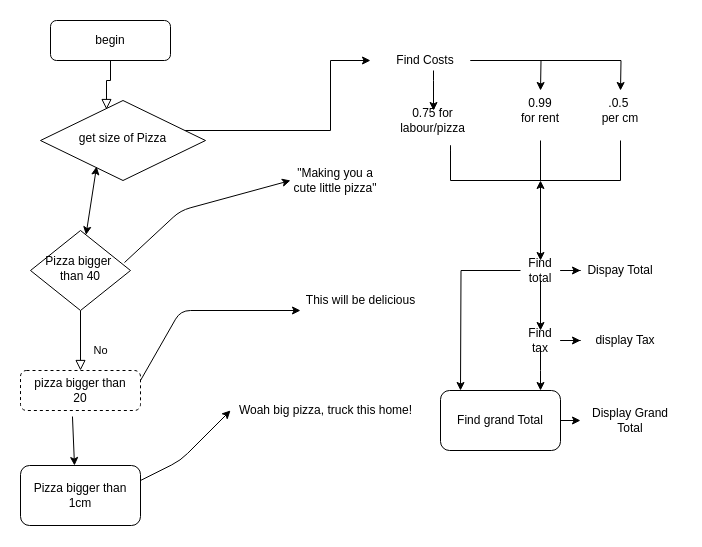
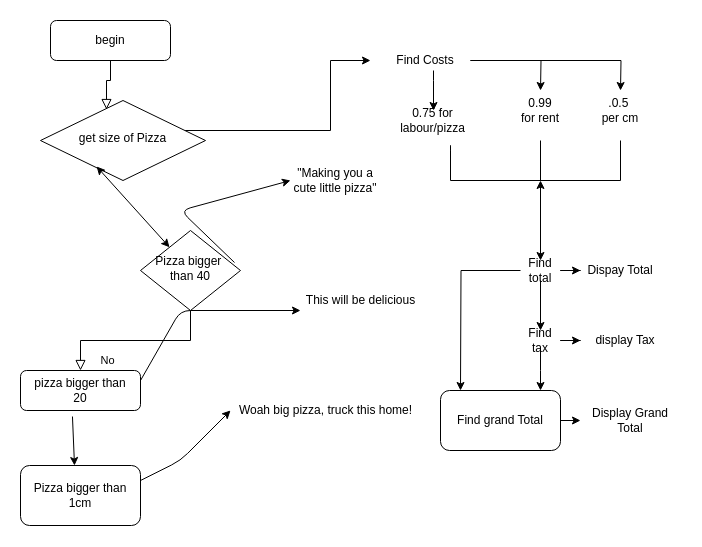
(81, 271) -> (191, 271)
(81, 391) -> (81, 391)
